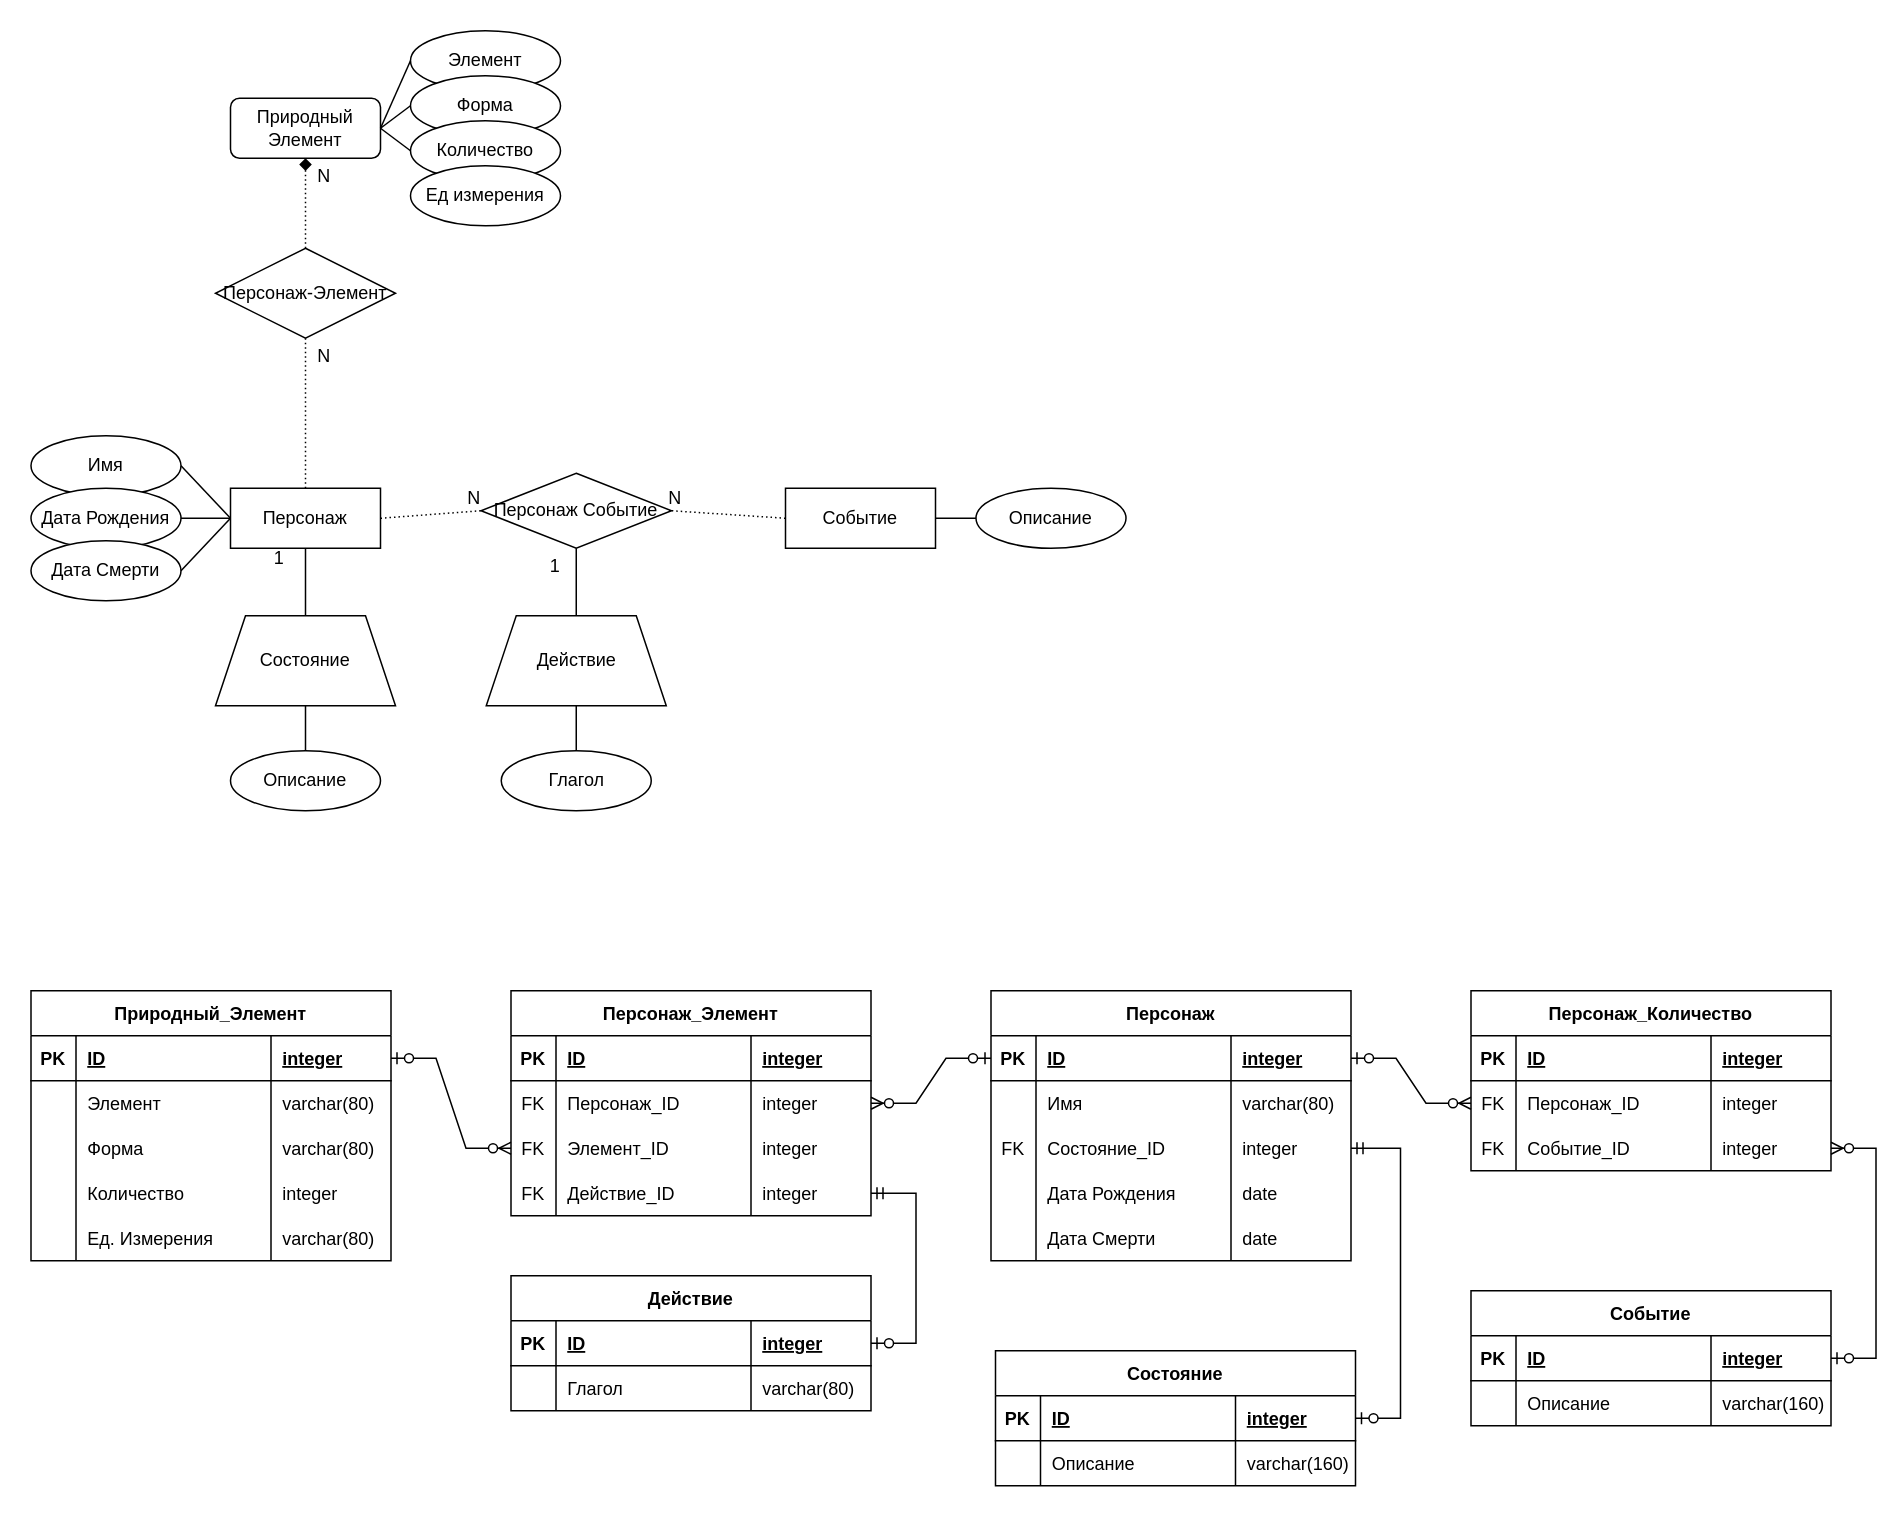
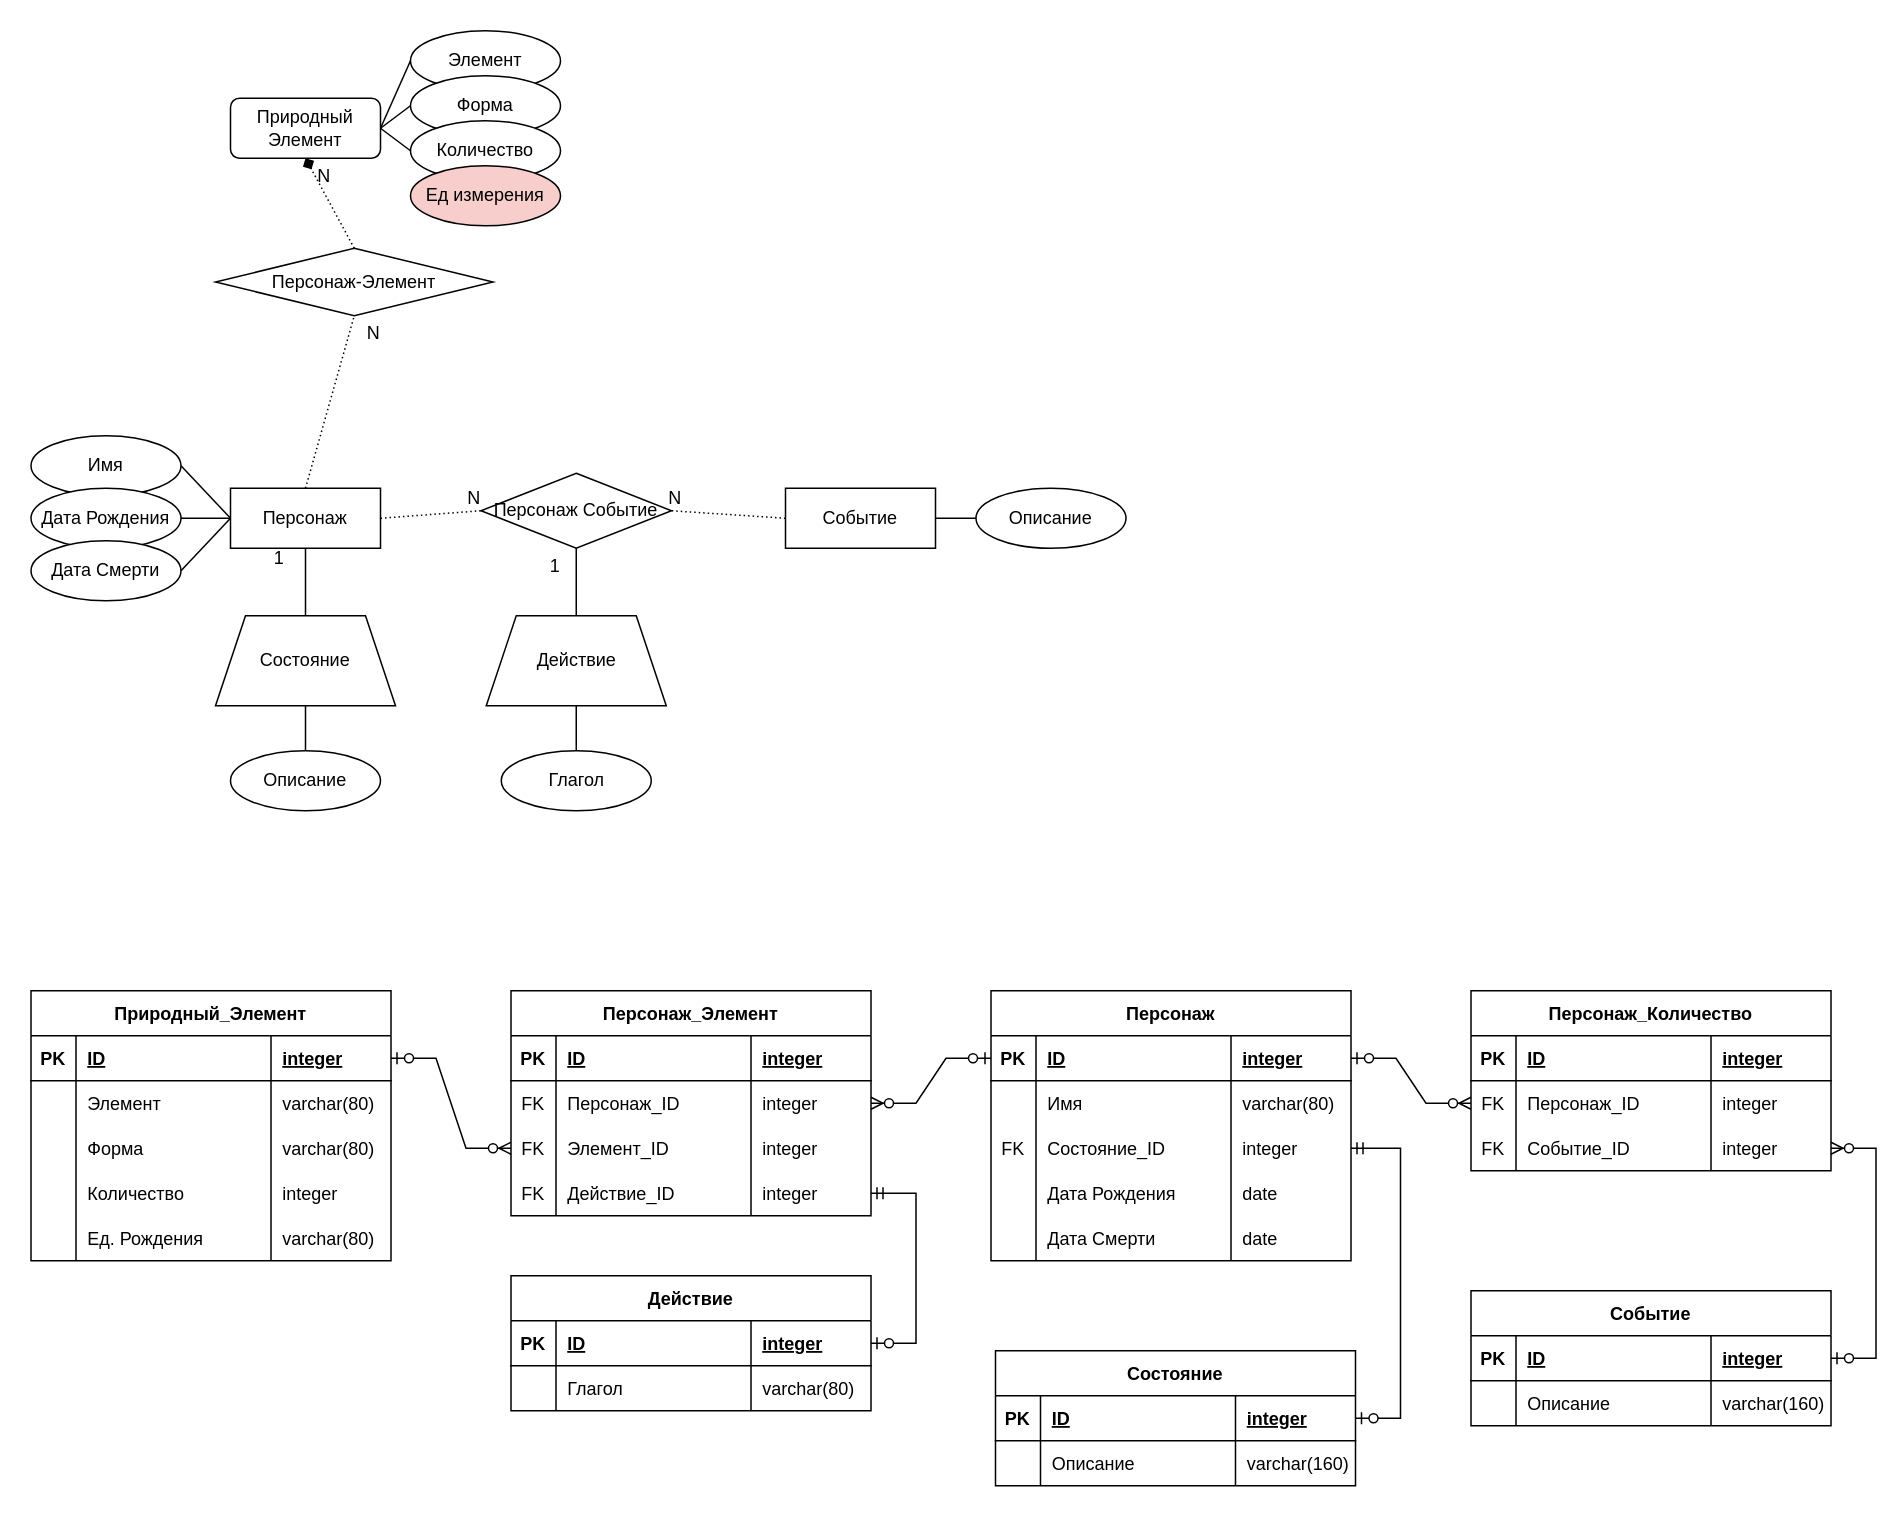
(485, 196) -> (485, 196)
(305, 293) -> (354, 282)
(148, 1239) -> (143, 1239)
